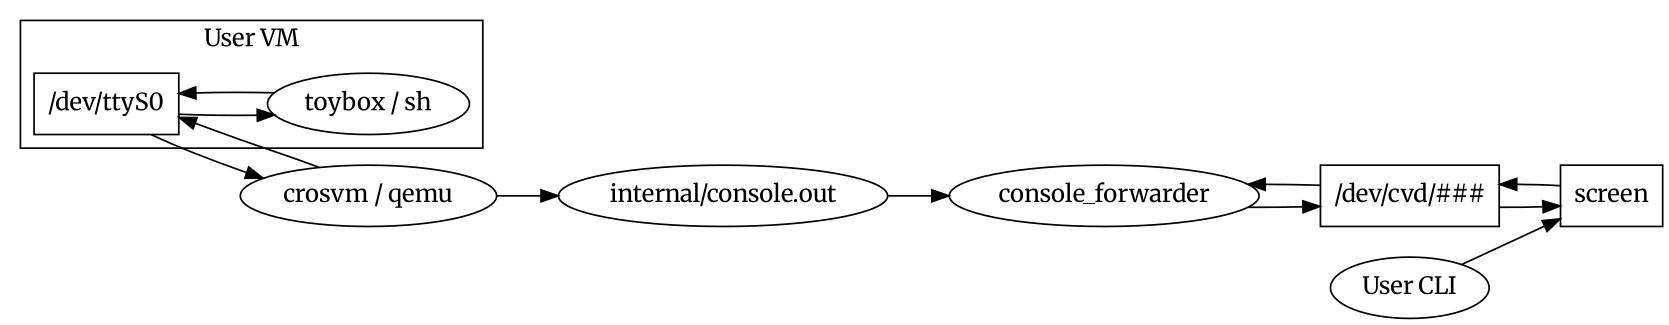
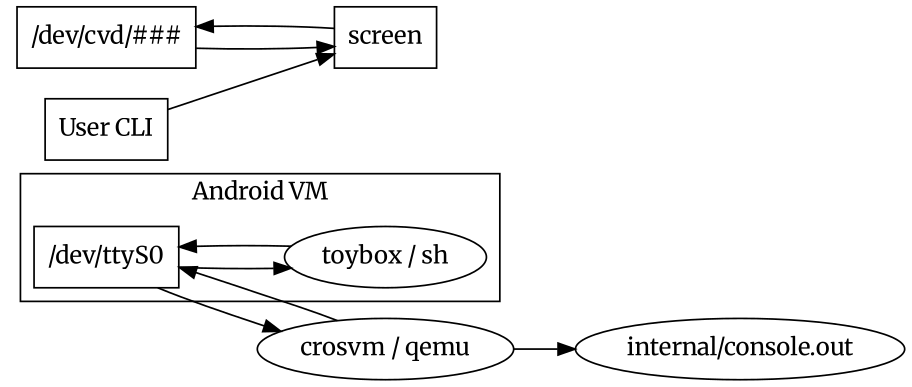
(252, 40) -> (260, 193)
(1104, 196) -> none
(1410, 288) -> (106, 129)
